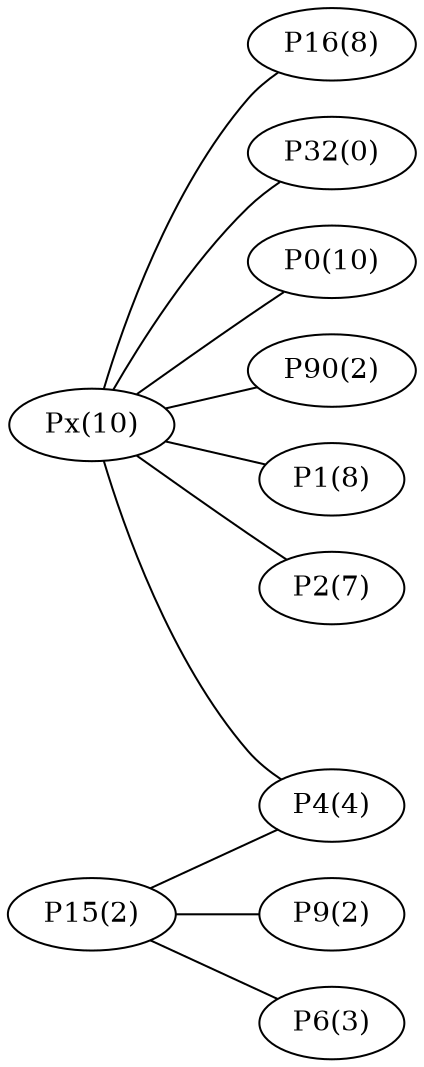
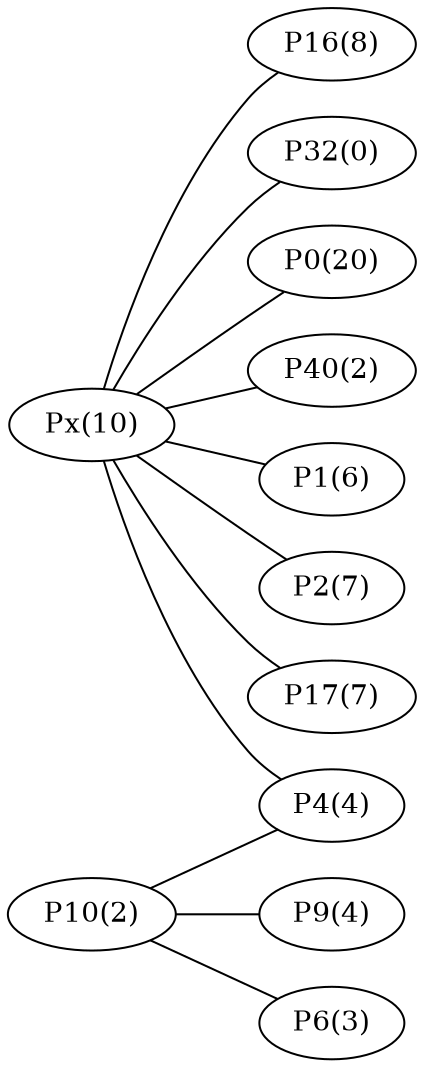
(332, 262) -> (332, 262)
(332, 371) -> (332, 371)
(332, 479) -> (332, 479)
none -> (332, 697)
(92, 914) -> (92, 914)
(332, 914) -> (332, 914)
